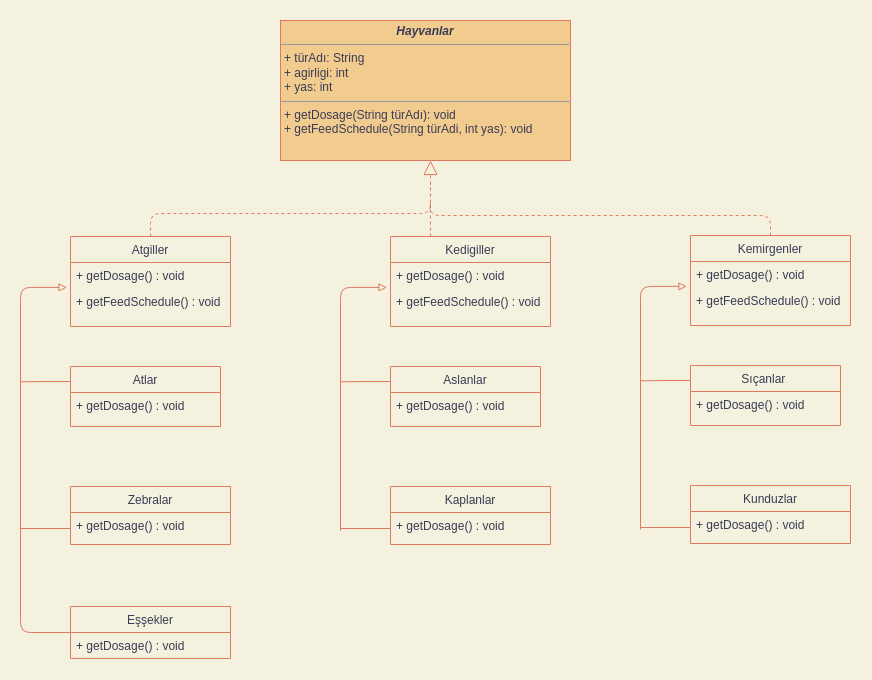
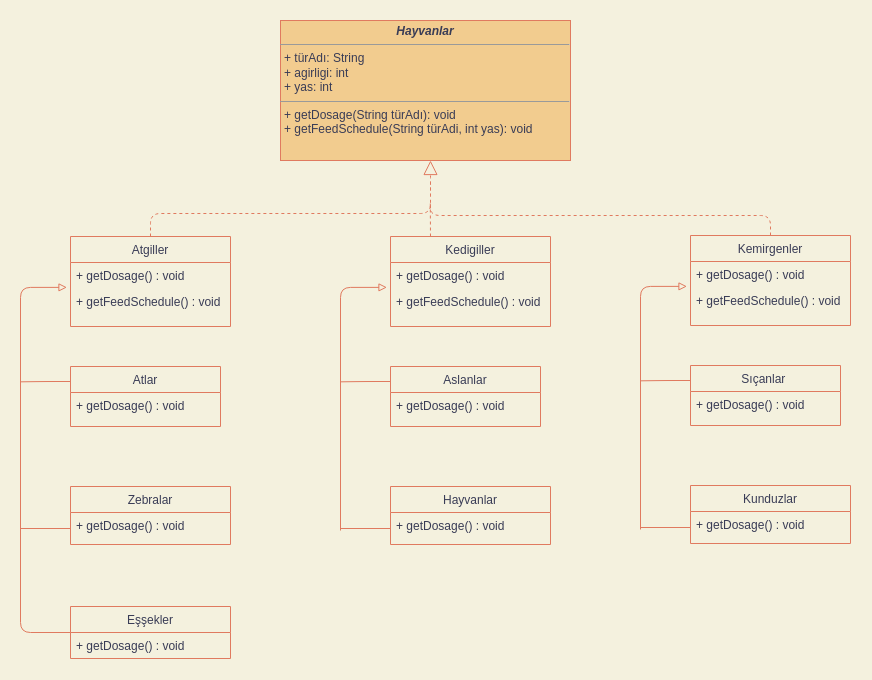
(470, 500) -> (470, 500)
